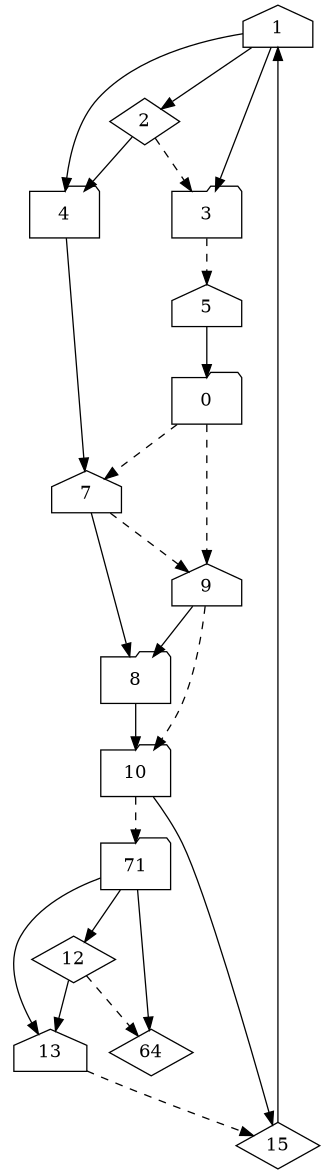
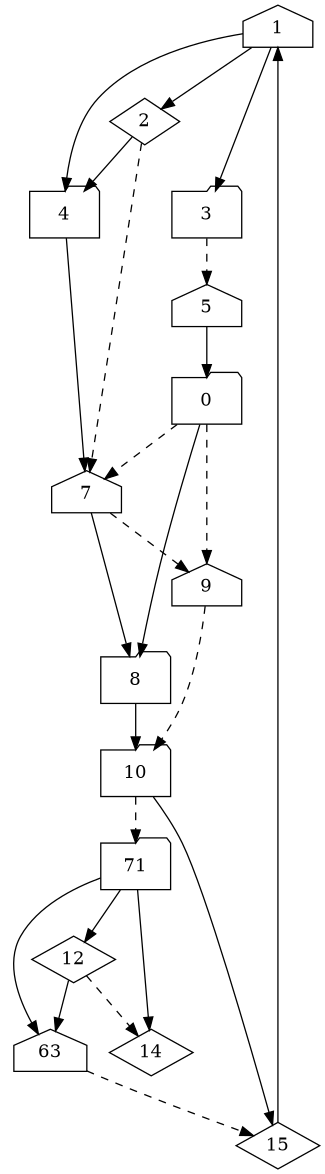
(170, 159) -> (117, 301)
(177, 626) -> (168, 533)
(50, 1053) -> (50, 1053)
(151, 1053) -> (151, 1053)
